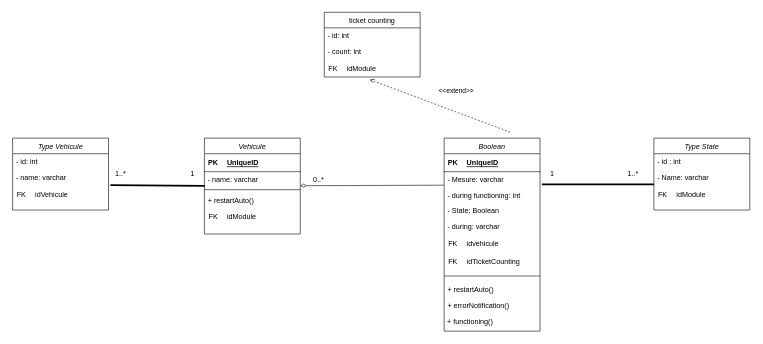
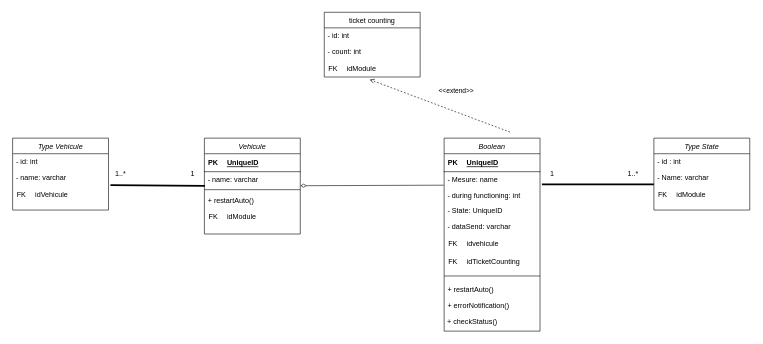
(318, 180) -> none
(479, 180) -> (473, 180)
(476, 211) -> (478, 211)
(478, 227) -> (483, 227)
(473, 323) -> (475, 323)
